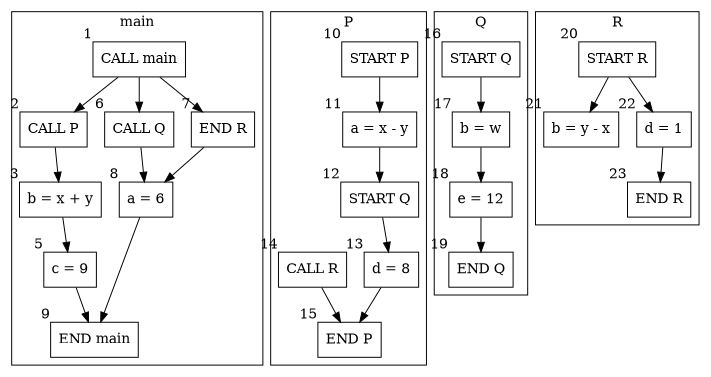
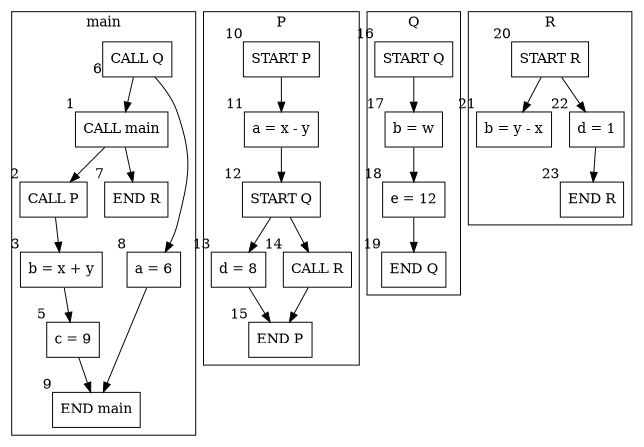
(139, 90) -> (131, 90)
(188, 161) -> none
none -> (297, 230)
